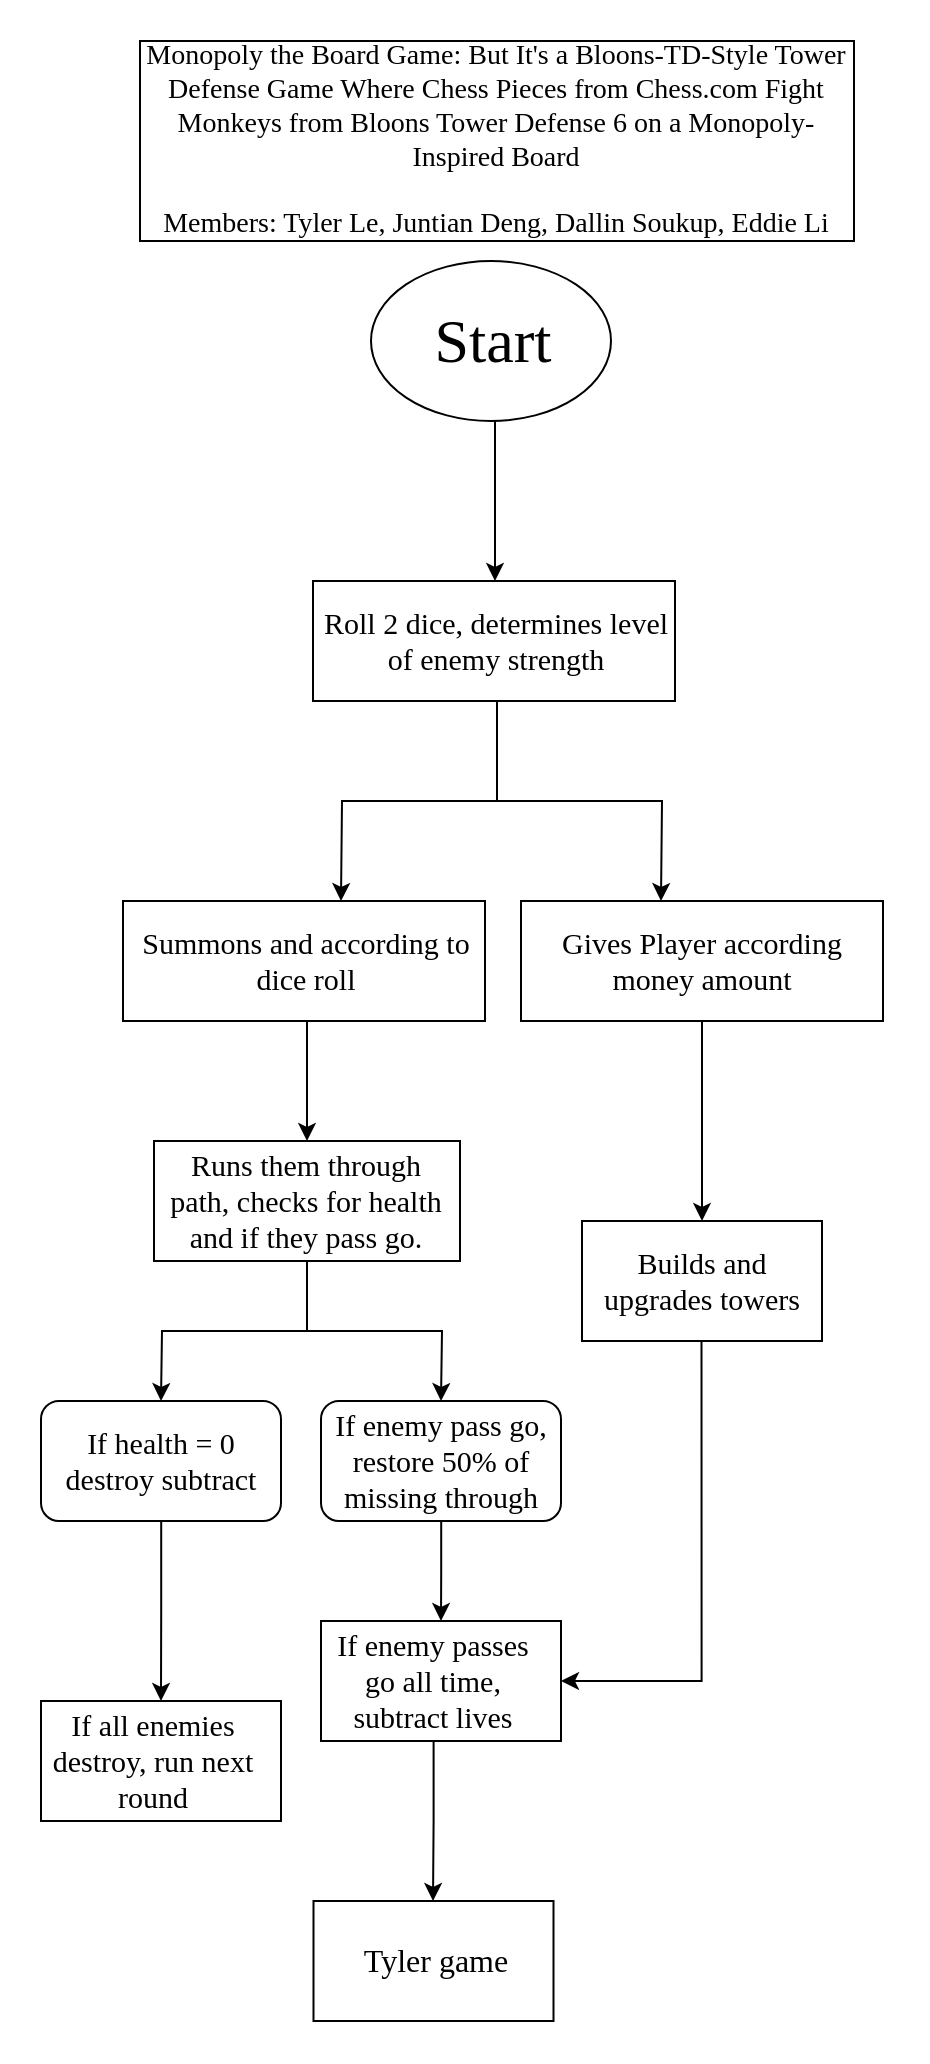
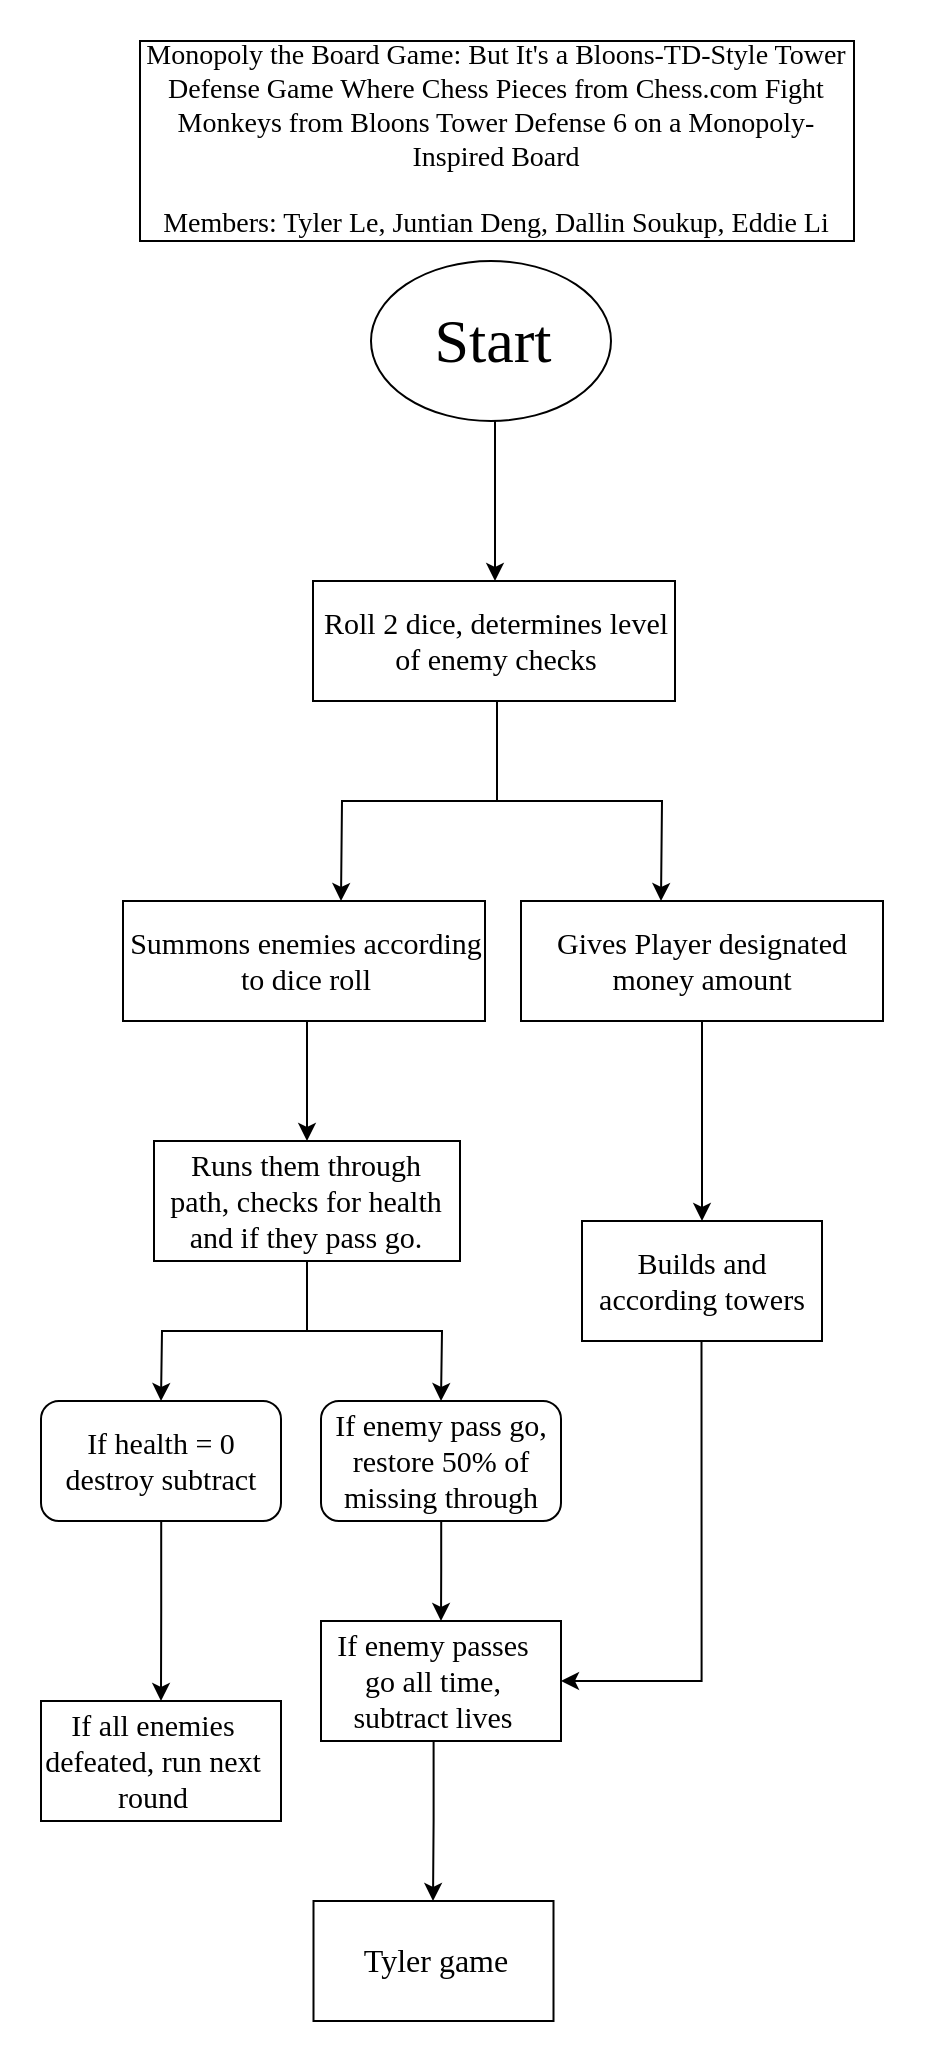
(497, 641) -> (497, 641)
(307, 961) -> (307, 961)
(703, 961) -> (703, 961)
(703, 1281) -> (703, 1281)
(154, 1761) -> (154, 1761)
